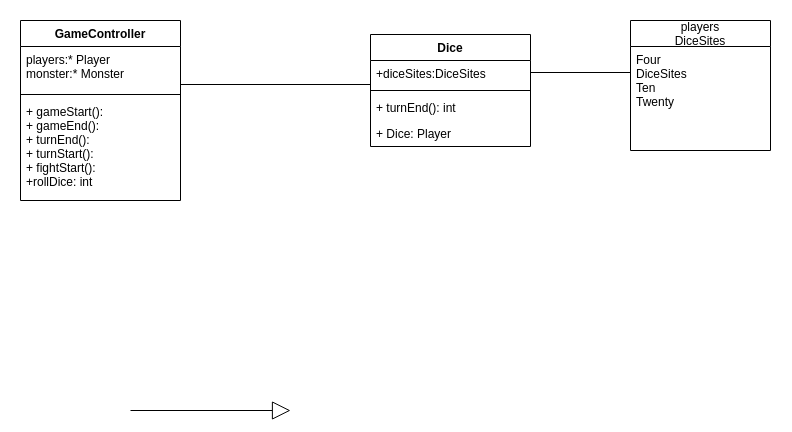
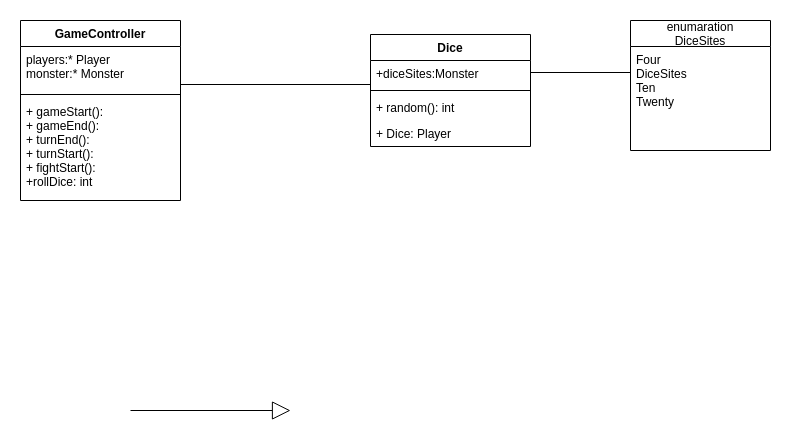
(700, 27) -> (700, 27)
(435, 74) -> (432, 74)
(424, 108) -> (420, 108)
